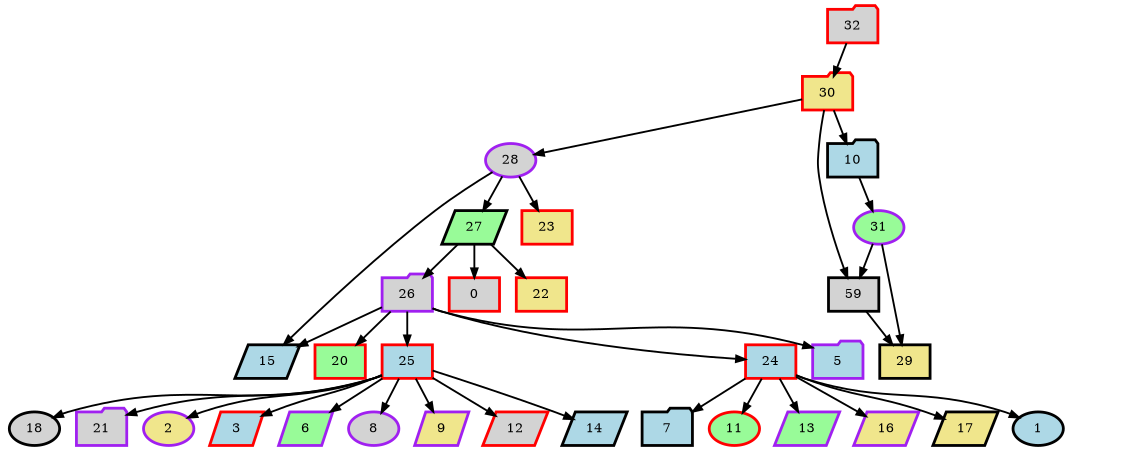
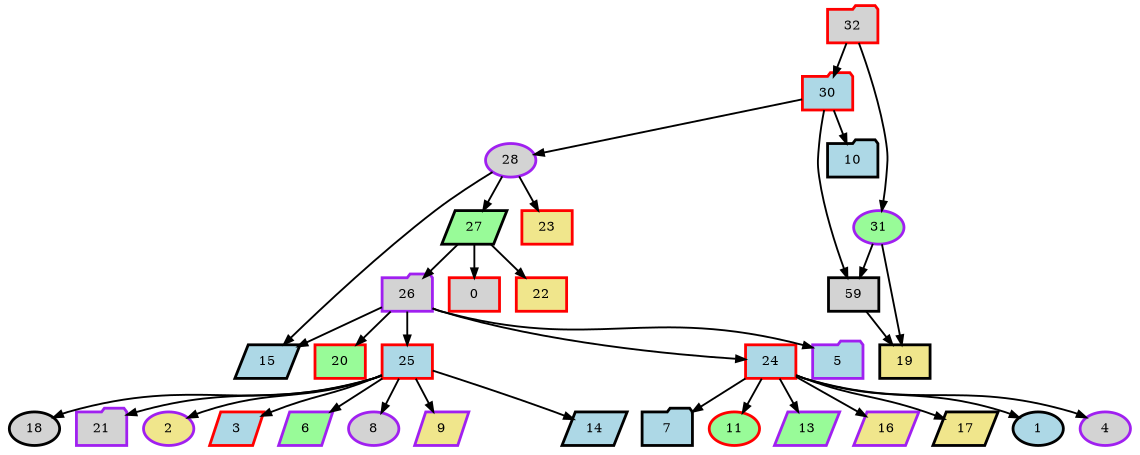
(828, 93) -> (828, 93)
(864, 190) -> (882, 121)
(905, 362) -> (905, 362)
(515, 429) -> none
none -> (1105, 429)
